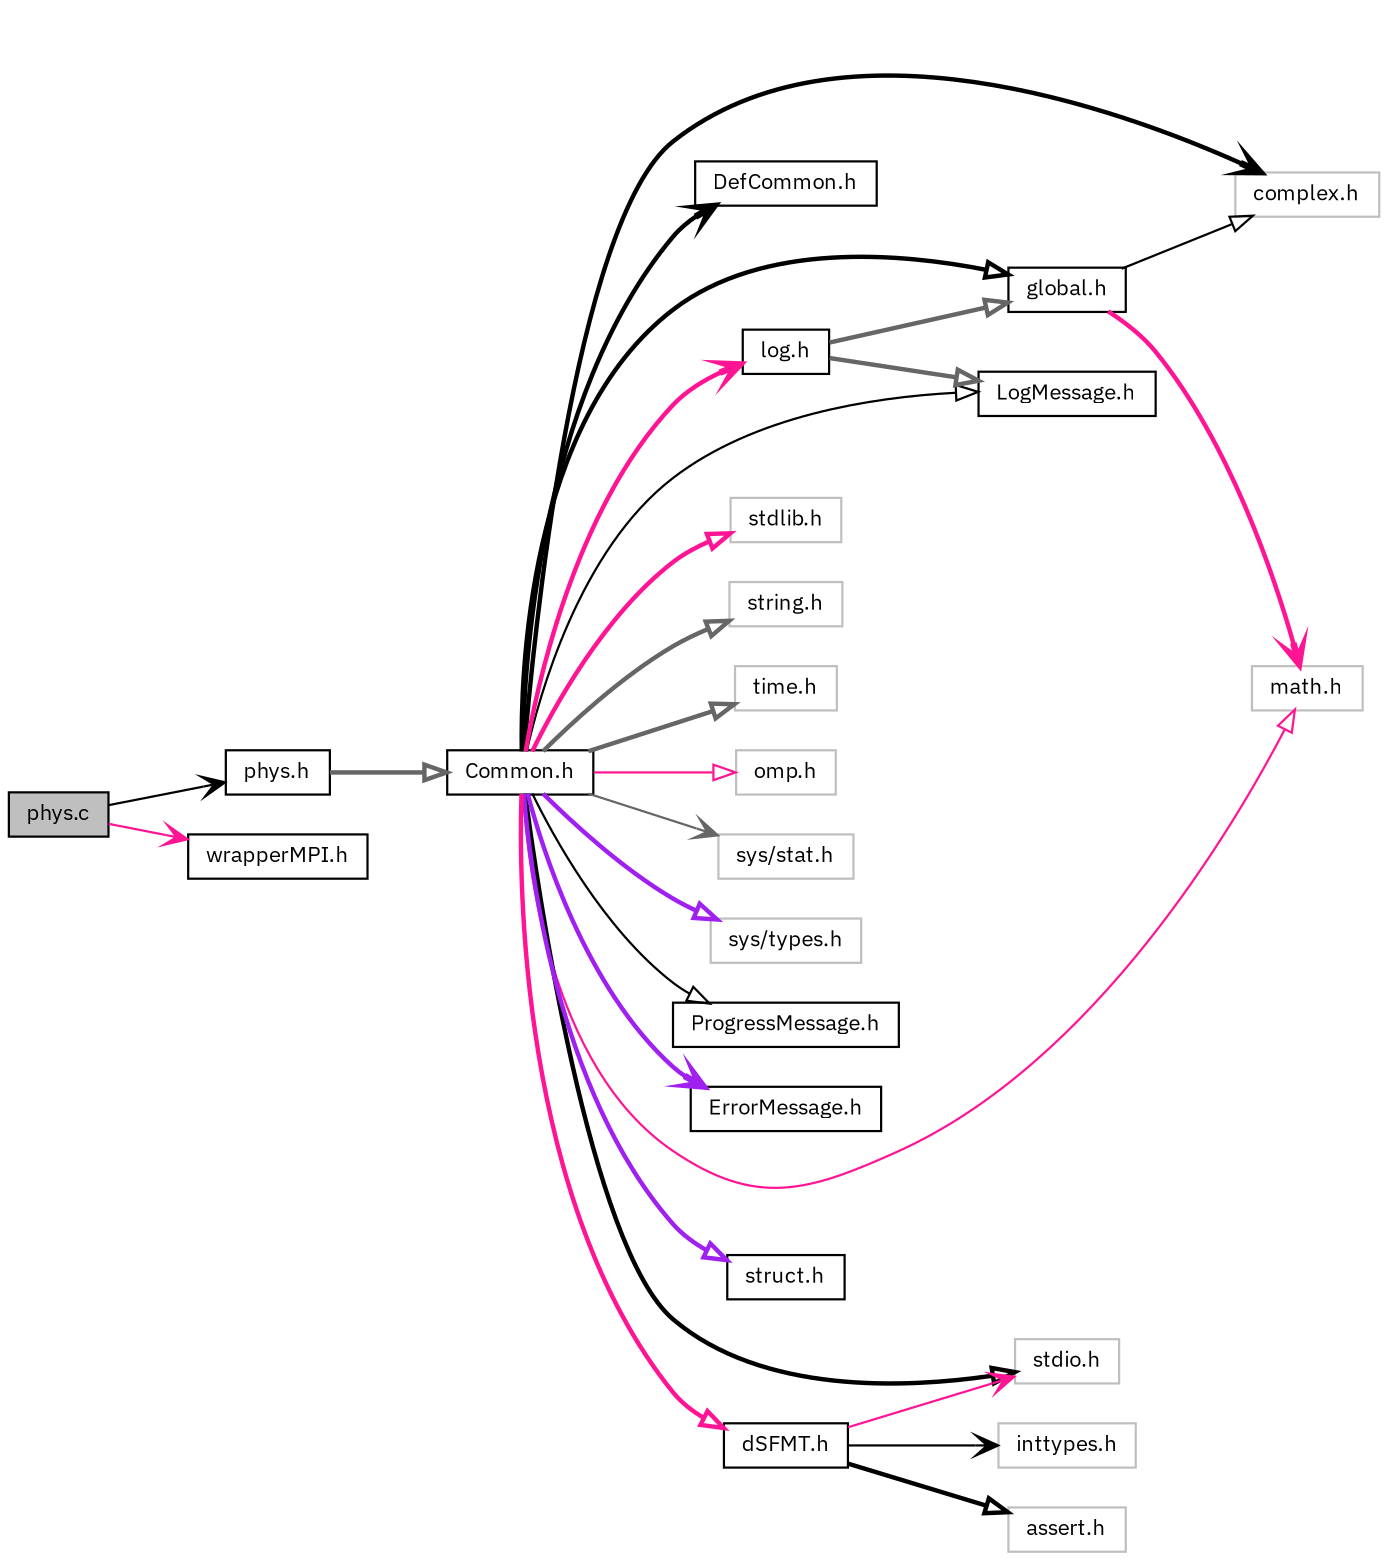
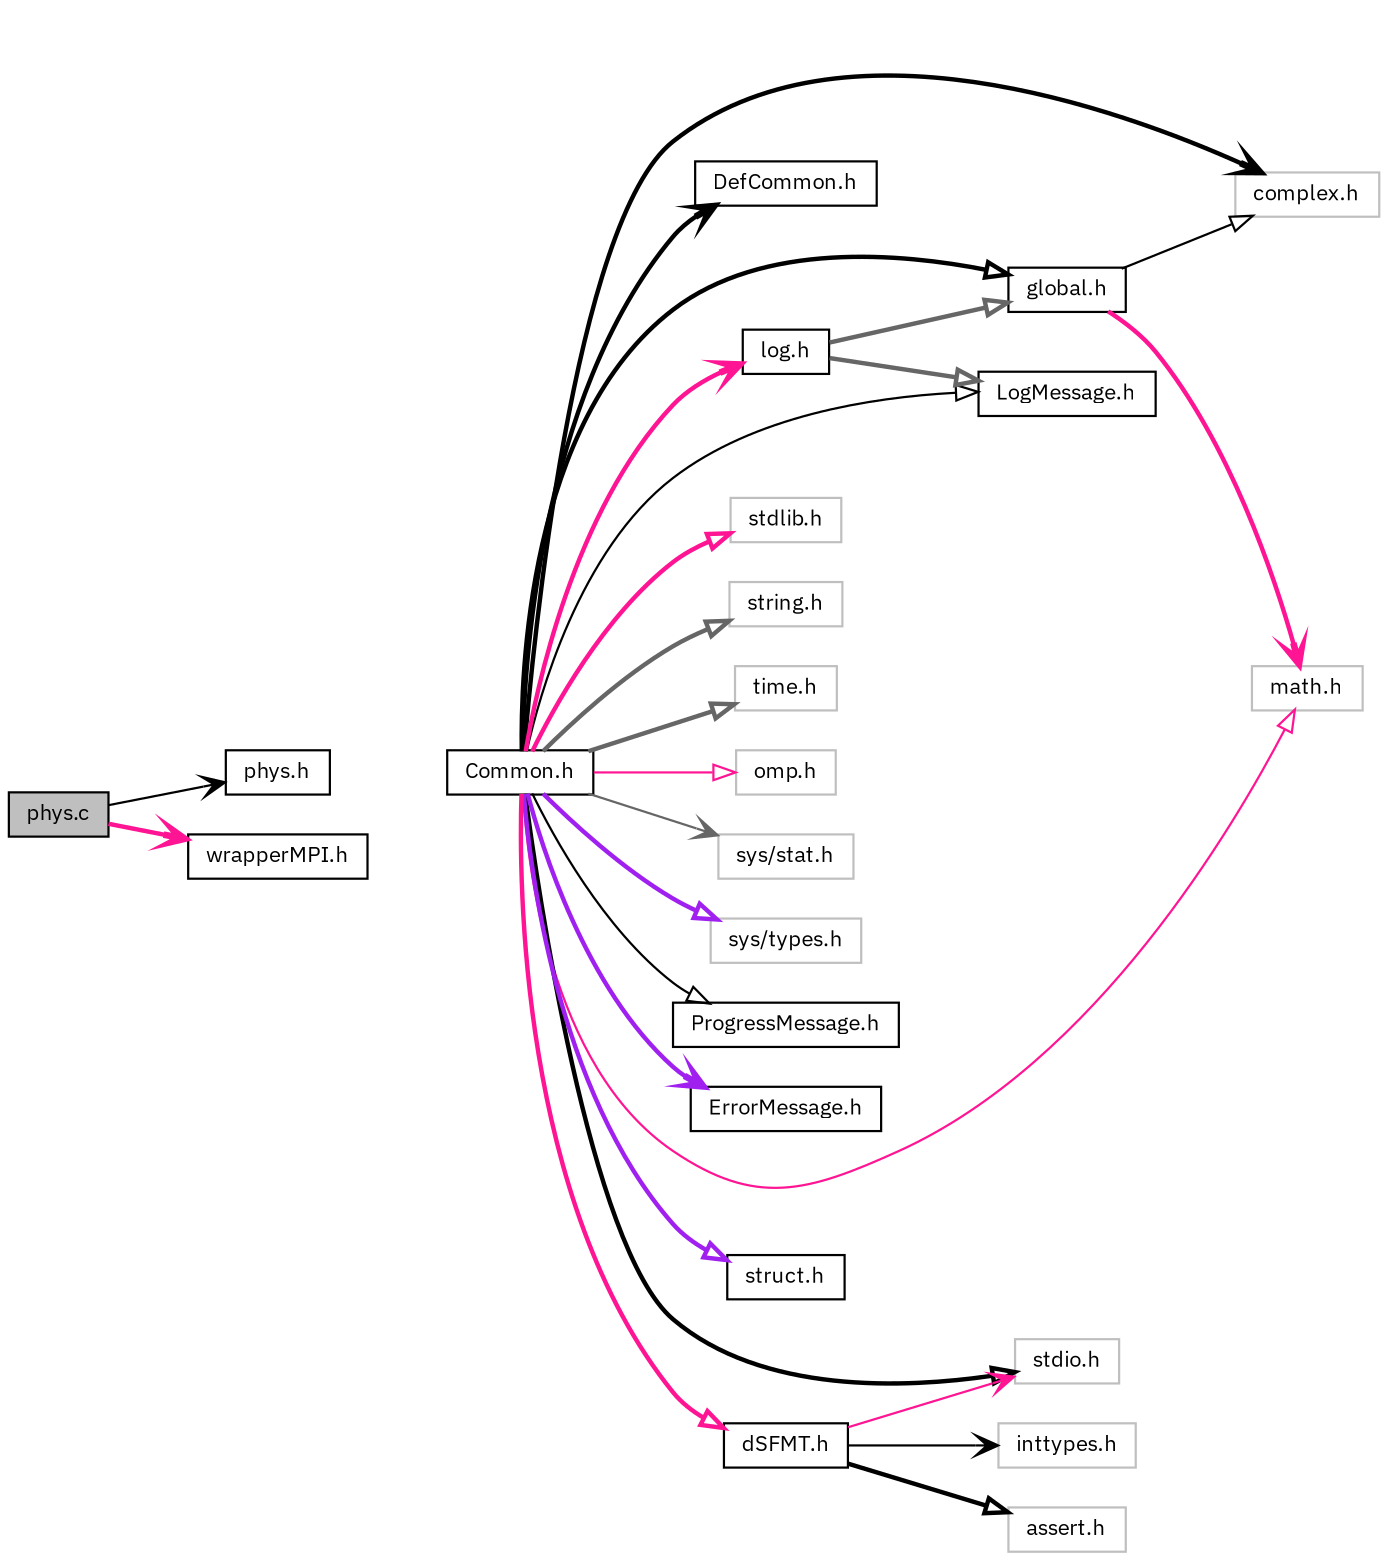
(377, 772) -> none
(137, 829) -> (137, 829)
